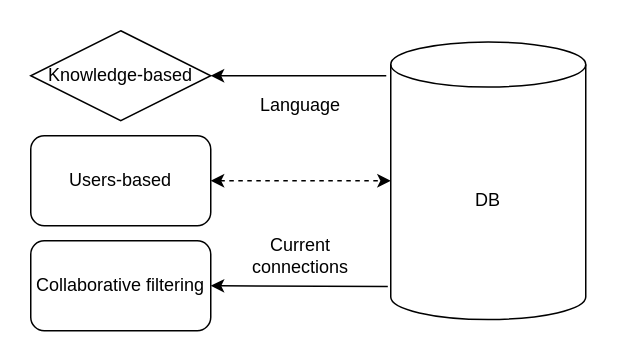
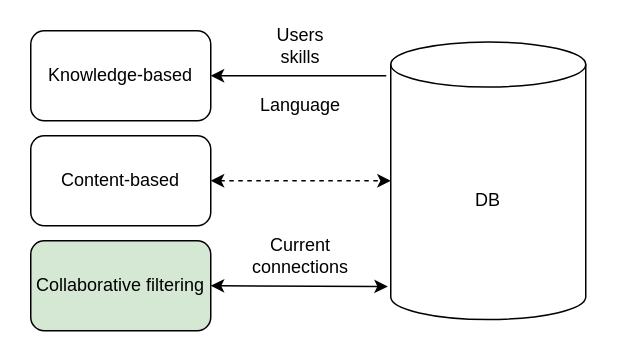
none -> (301, 46)
(121, 76) -> (121, 76)
(121, 181) -> (121, 181)
(121, 286) -> (121, 286)
(380, 286) -> (376, 286)
